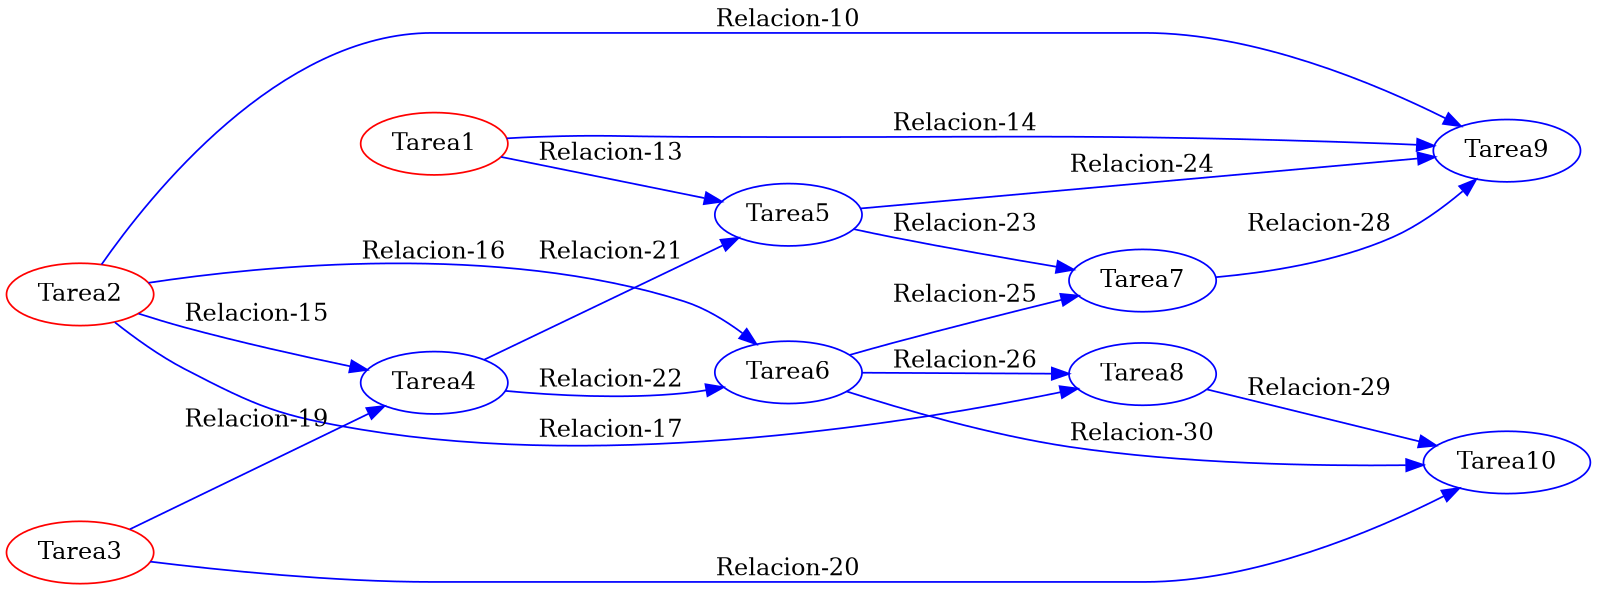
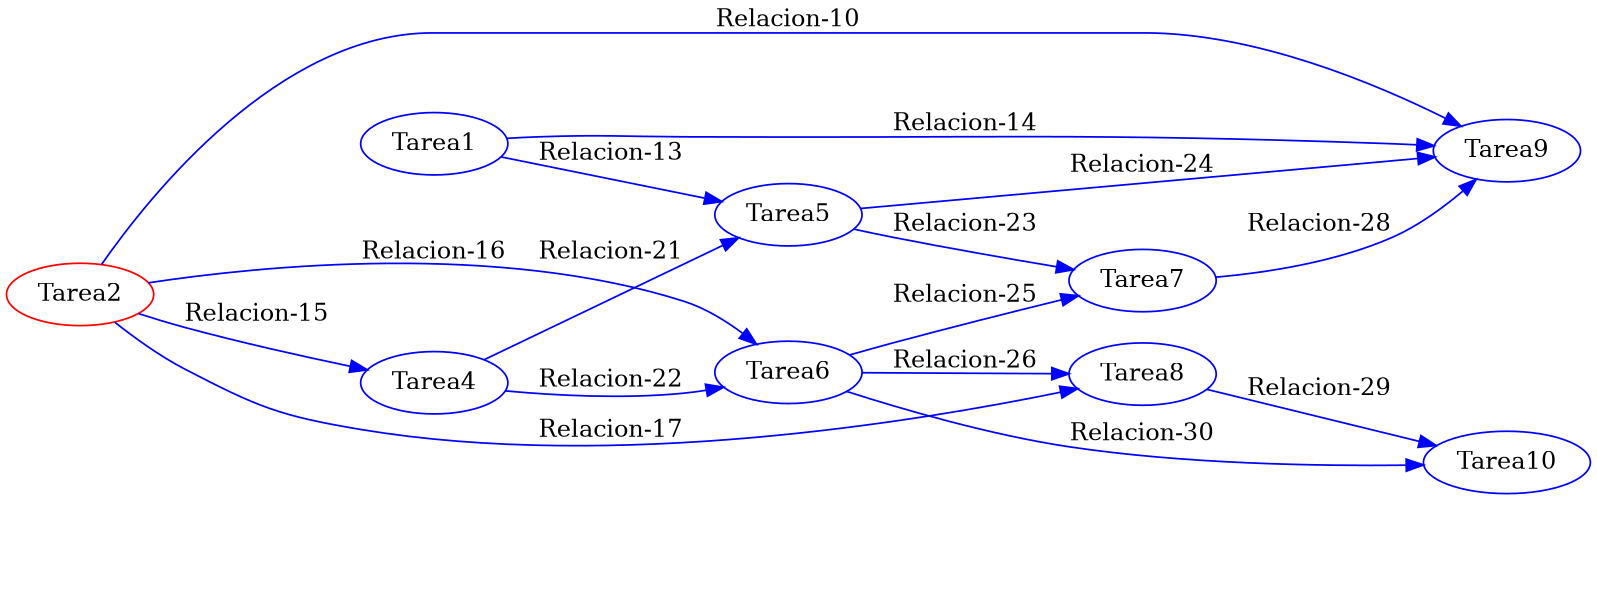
(434, 144) -> (434, 144)
(80, 552) -> none
